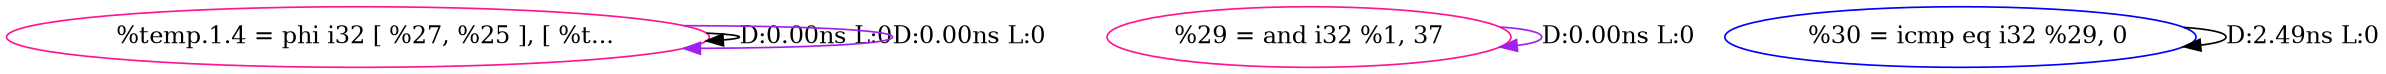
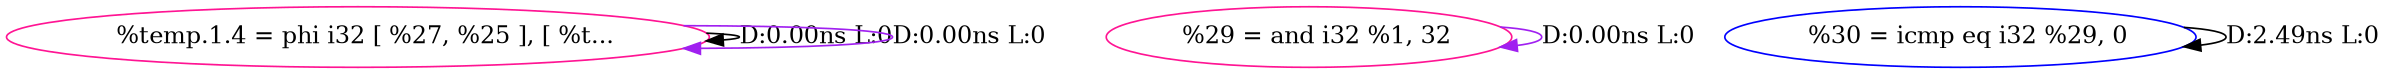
(1309, 37) -> (1309, 37)
